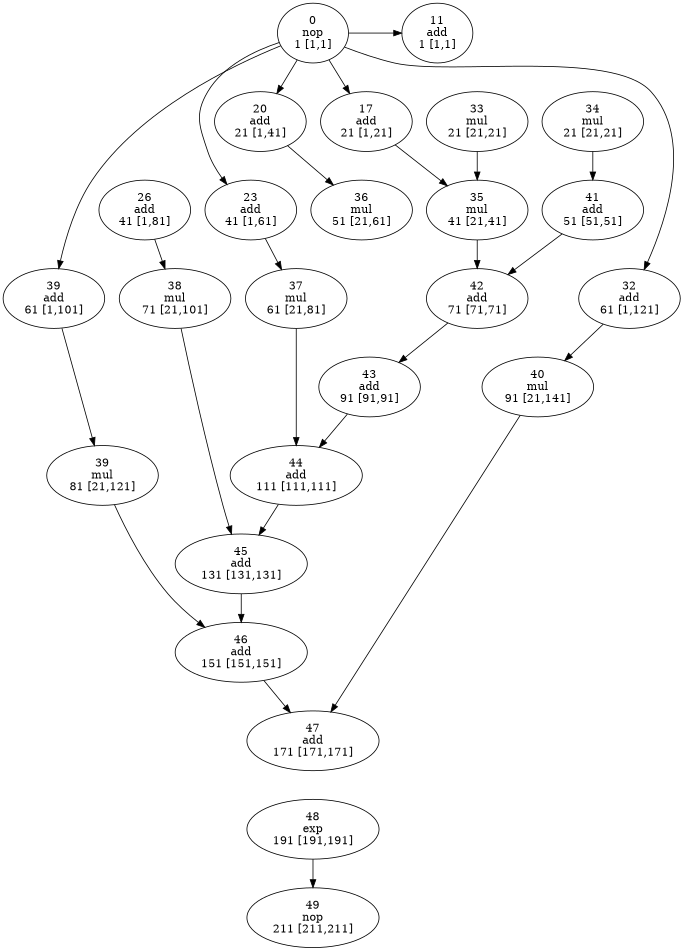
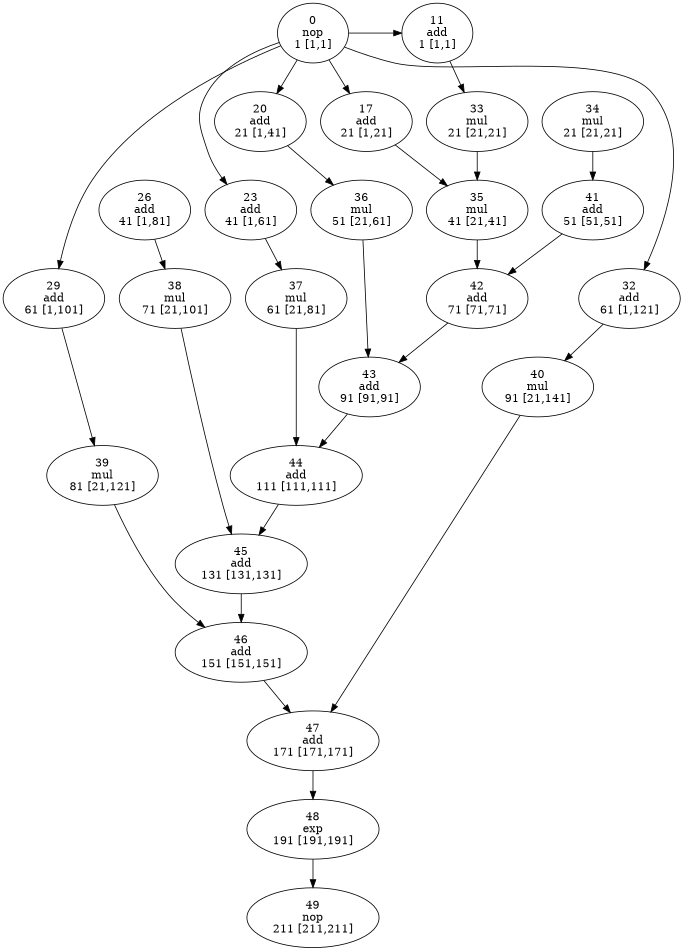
none -> (455, 73)
none -> (365, 295)
(54, 298) -> (54, 298)
none -> (313, 781)
